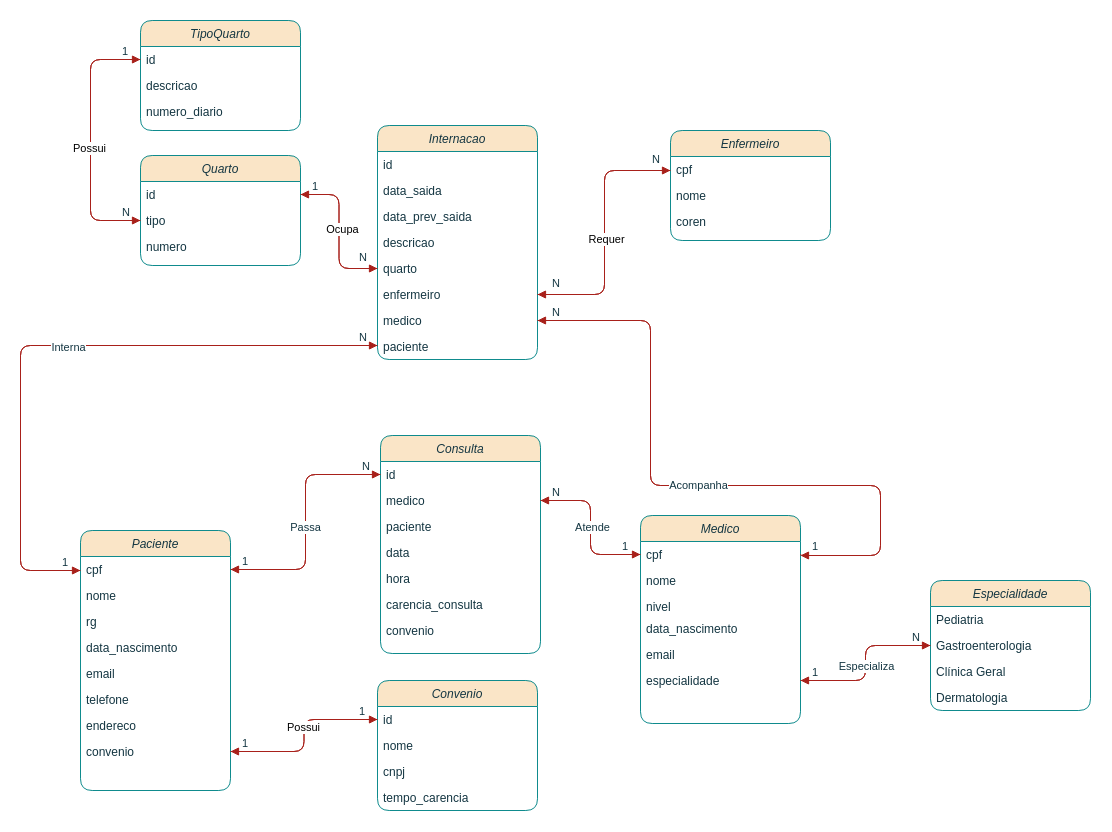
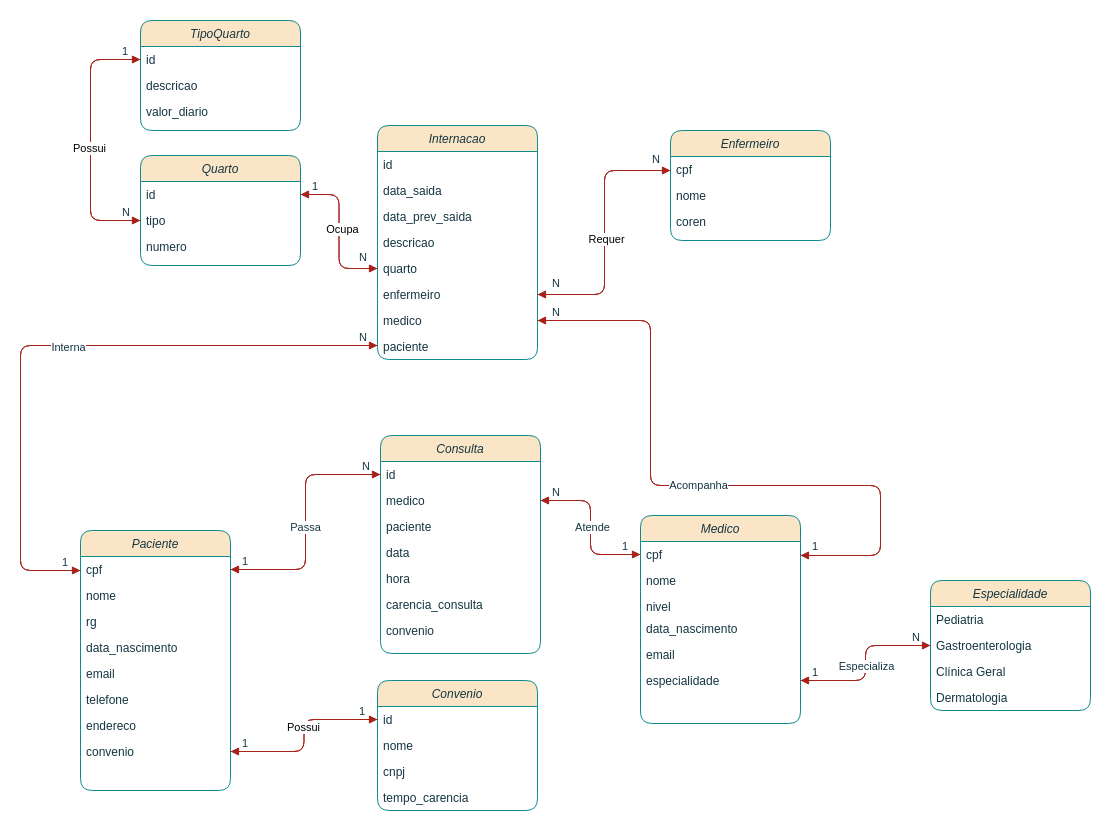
(187, 112) -> (182, 112)
